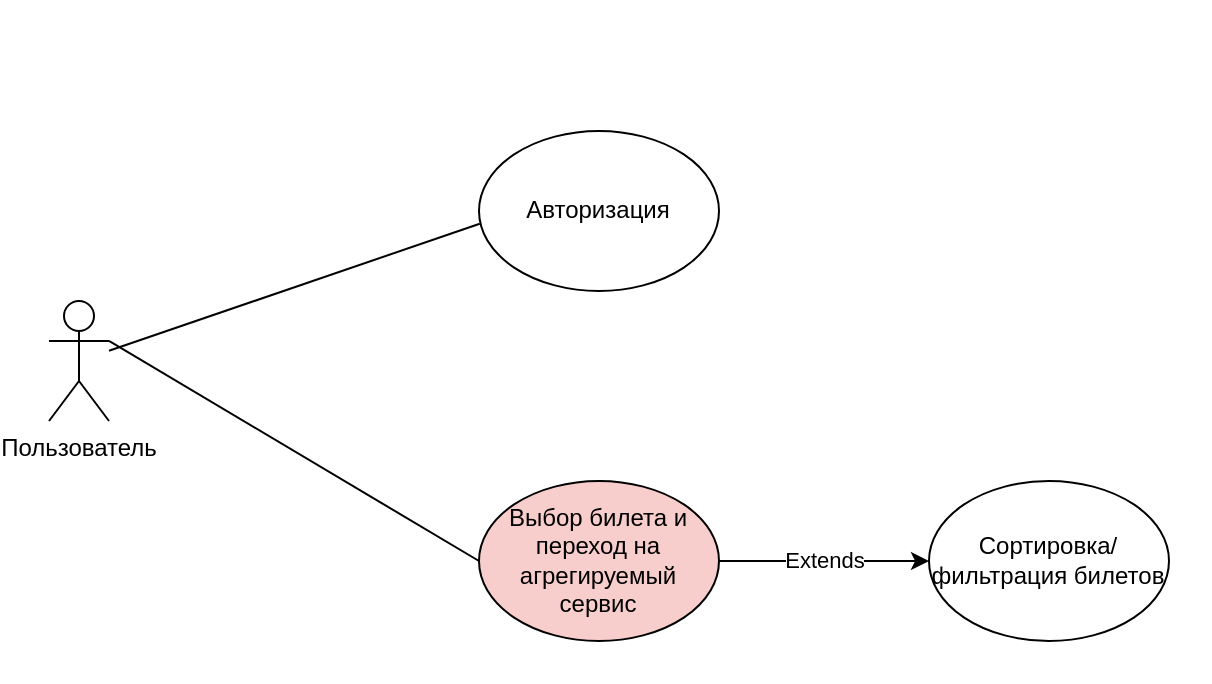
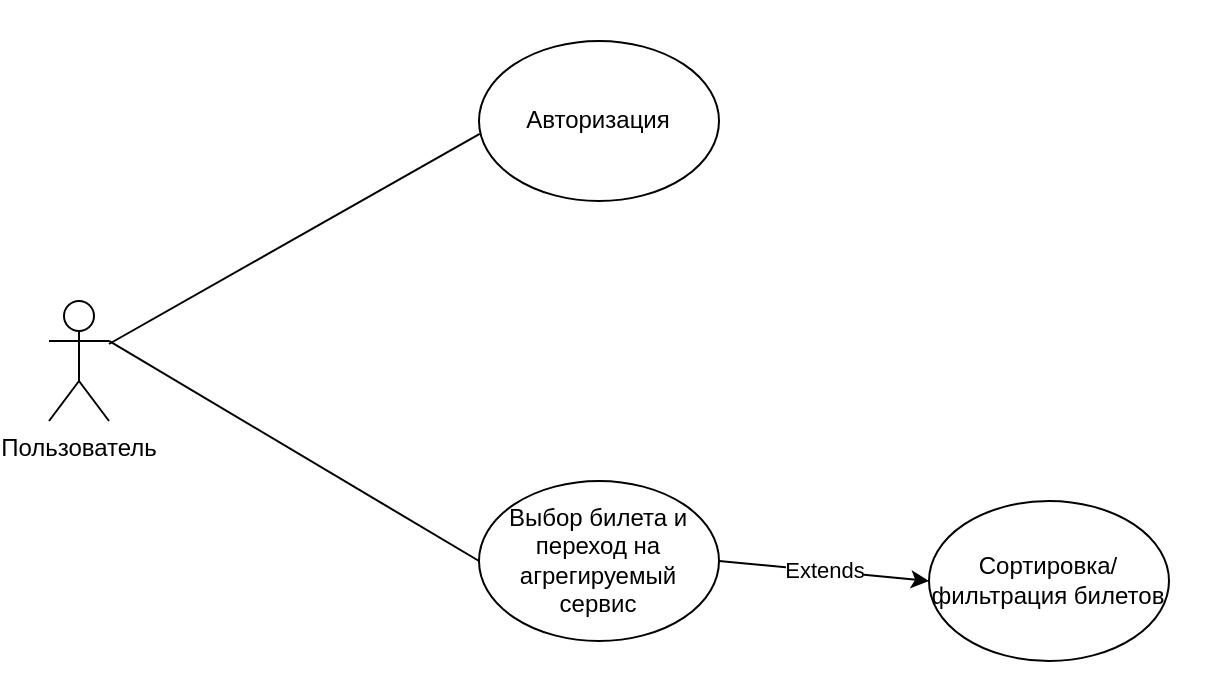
(599, 211) -> (599, 121)
(599, 561) -> (599, 561)
(1049, 561) -> (1049, 581)
